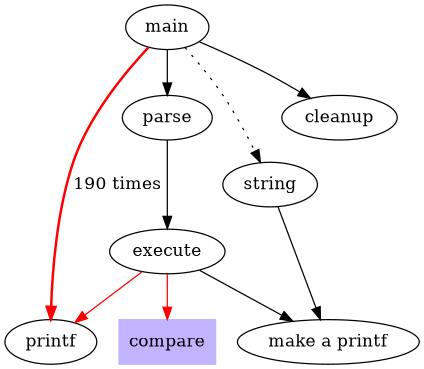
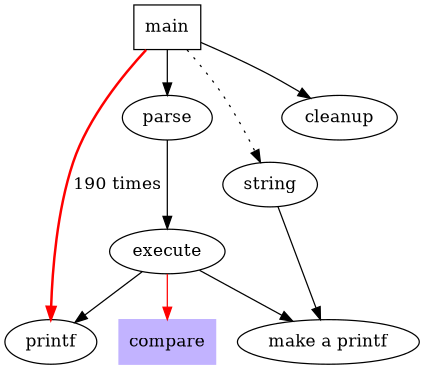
(167, 27) -> (167, 27)
(114, 293) -> (114, 293)
